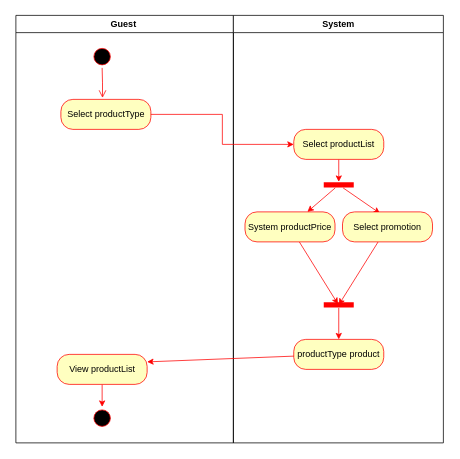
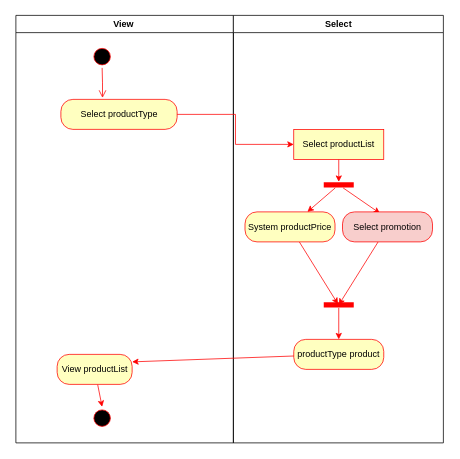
(125, 24) -> (125, 24)
(339, 24) -> (339, 24)
(106, 114) -> (119, 114)
(339, 144) -> (339, 144)
(387, 227) -> (387, 227)
(102, 369) -> (95, 369)
